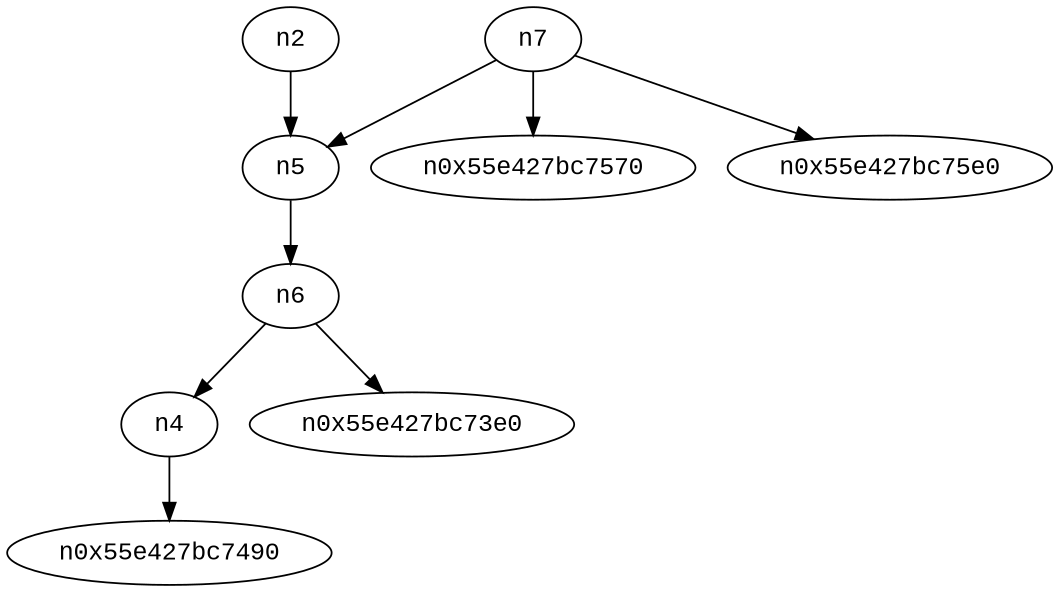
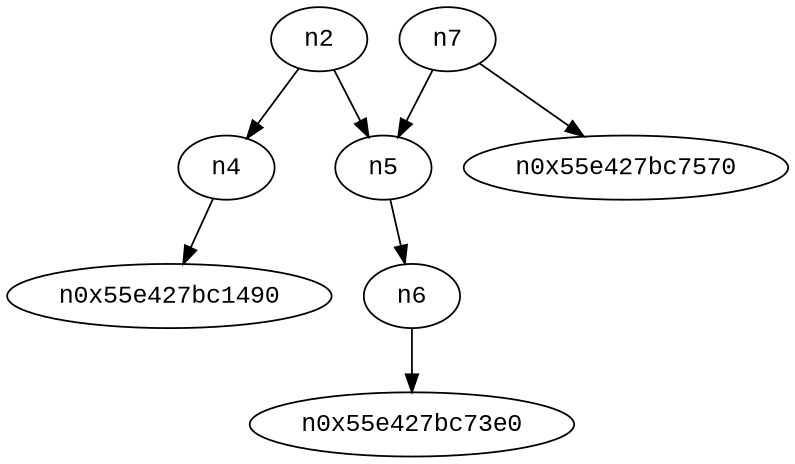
(890, 168) -> none
(236, 354) -> (278, 96)
(169, 553) -> (169, 296)
